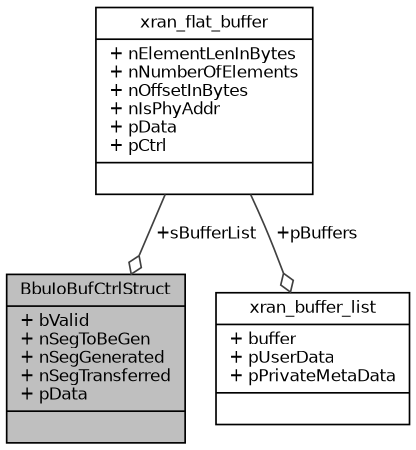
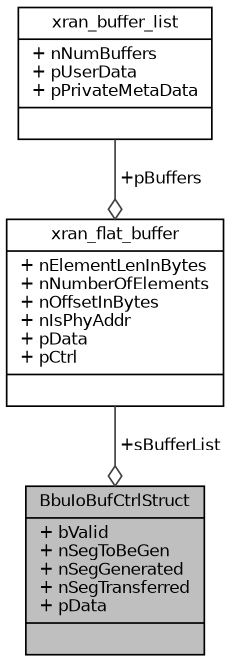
(268, 233) -> (115, 169)
(263, 339) -> (95, 54)
